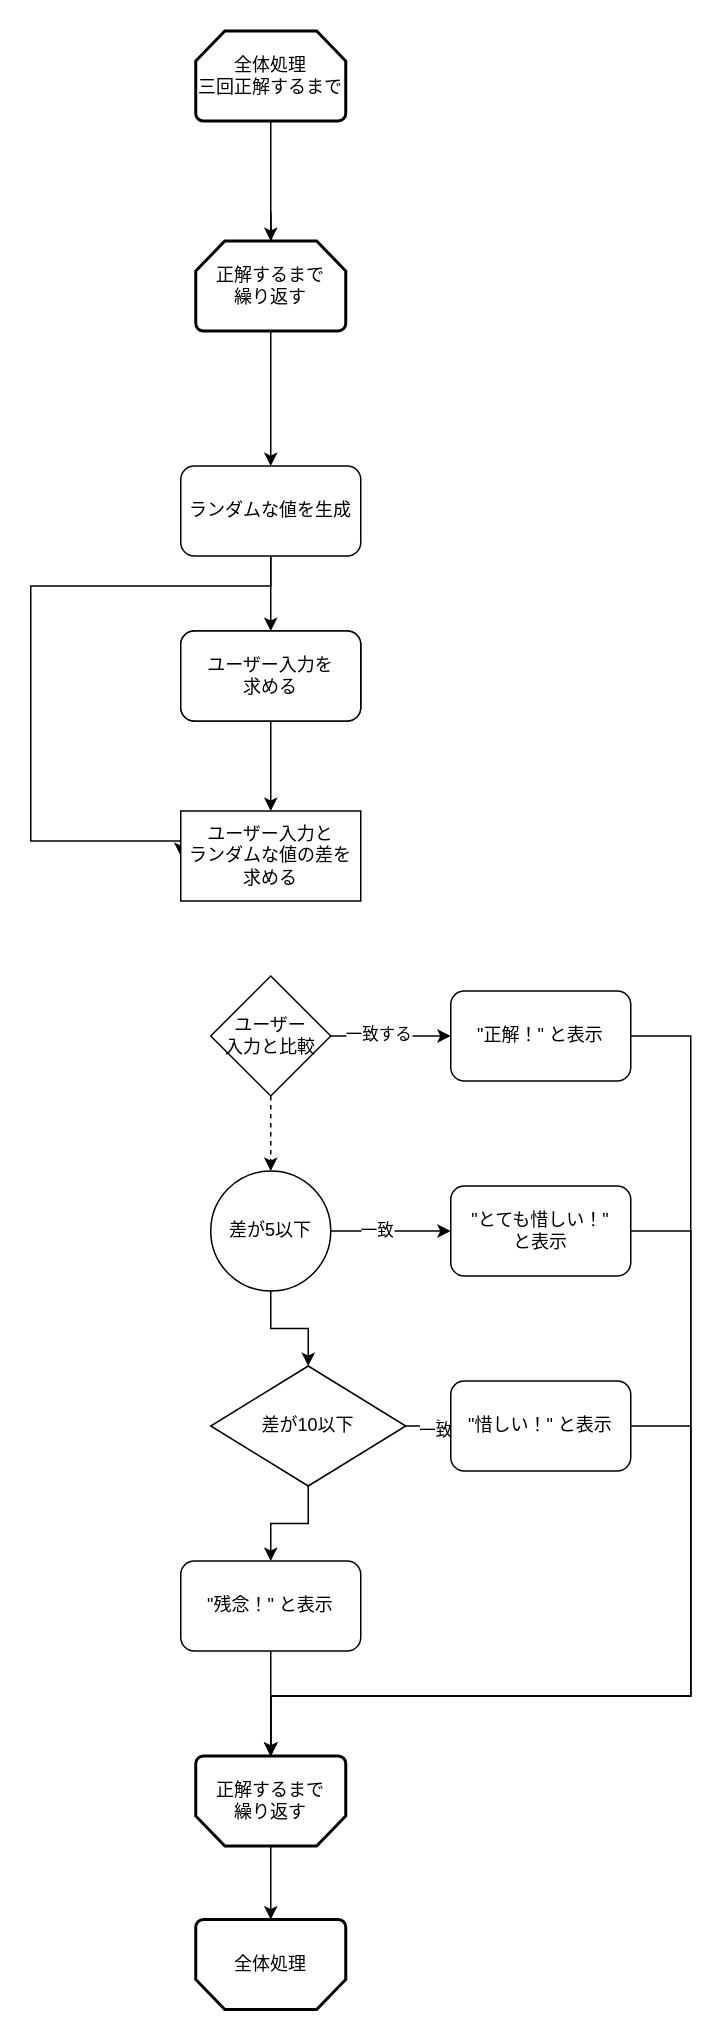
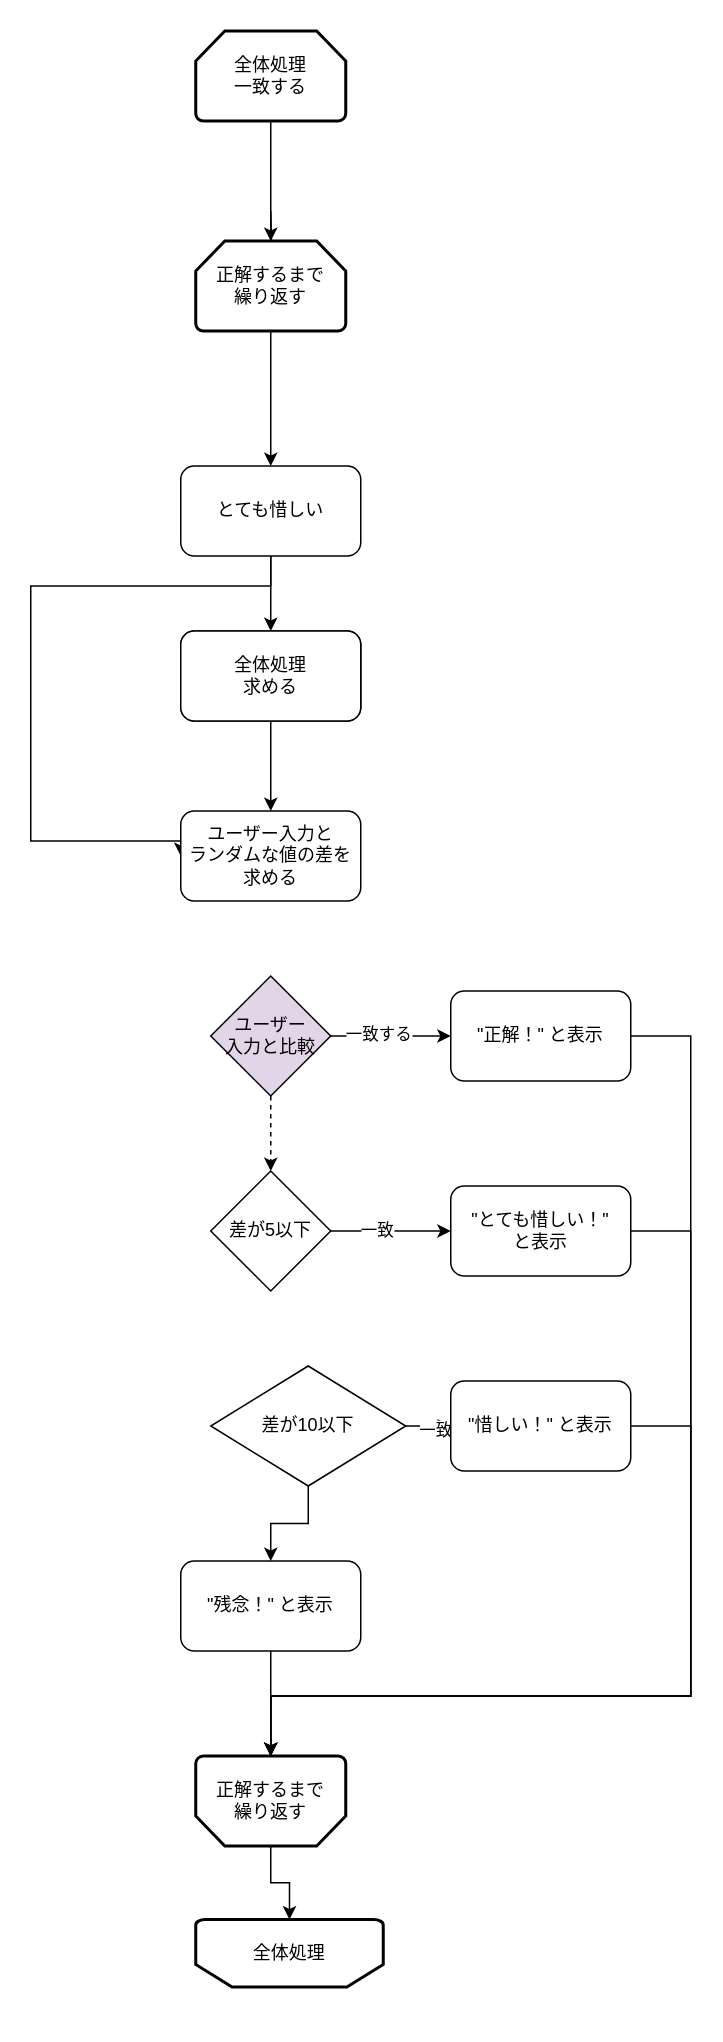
(271, 76) -> (271, 76)
(271, 511) -> (271, 511)
(271, 676) -> (271, 676)
(271, 856) -> (271, 856)
(271, 1036) -> (271, 1036)
(271, 1231) -> (271, 1231)
(284, 1328) -> none
(271, 1964) -> (290, 1953)
